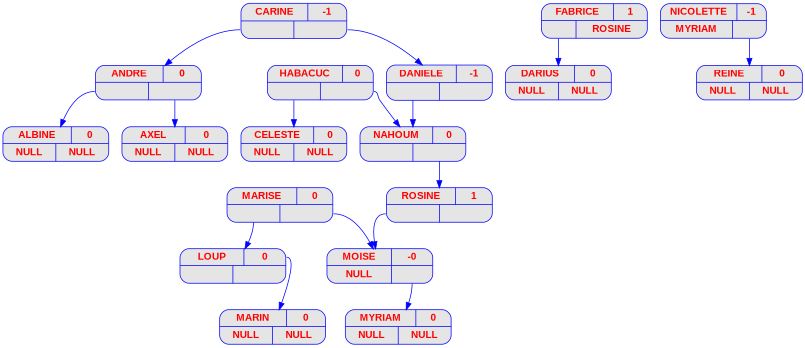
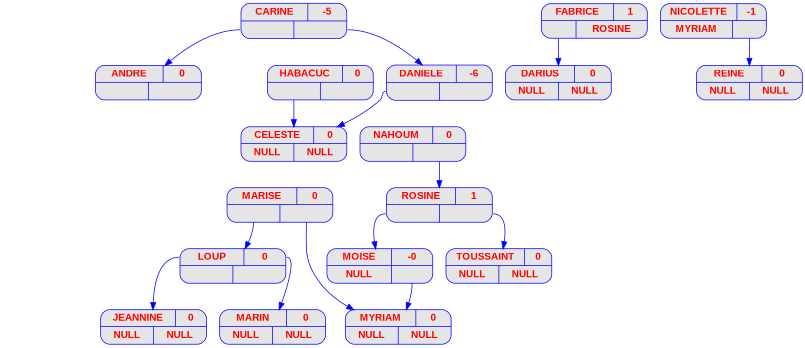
(327, 12) -> (327, 12)
(474, 73) -> (474, 73)
(384, 106) -> none
(413, 110) -> (367, 110)
(56, 144) -> none
(175, 144) -> none
(355, 223) -> (313, 271)
none -> (499, 266)
none -> (154, 327)
